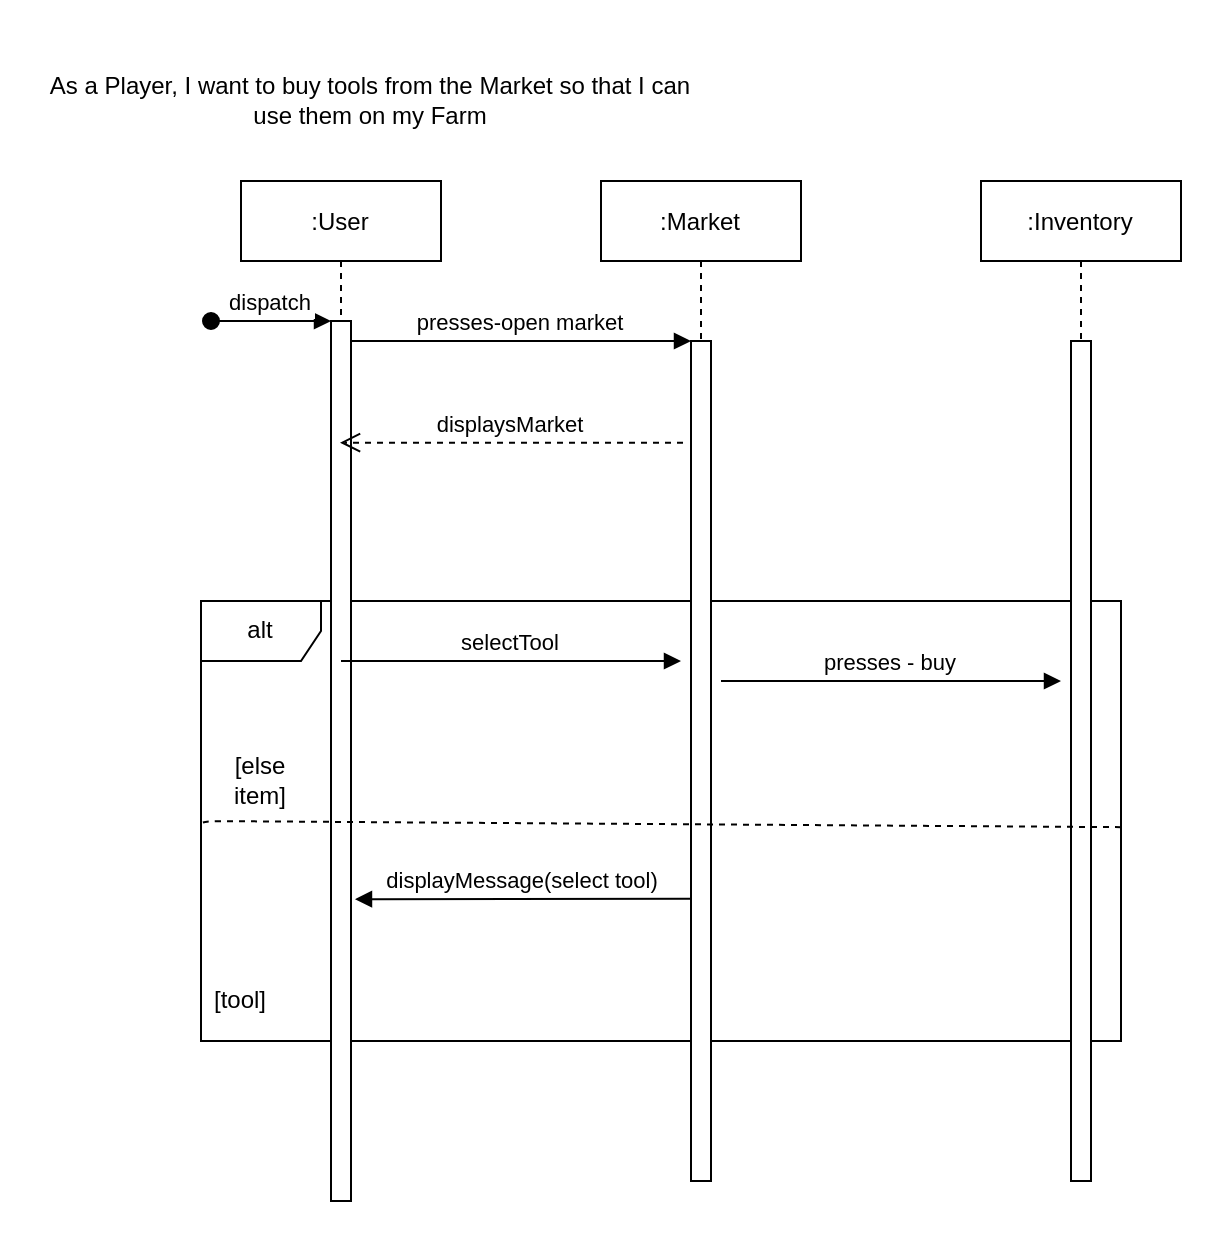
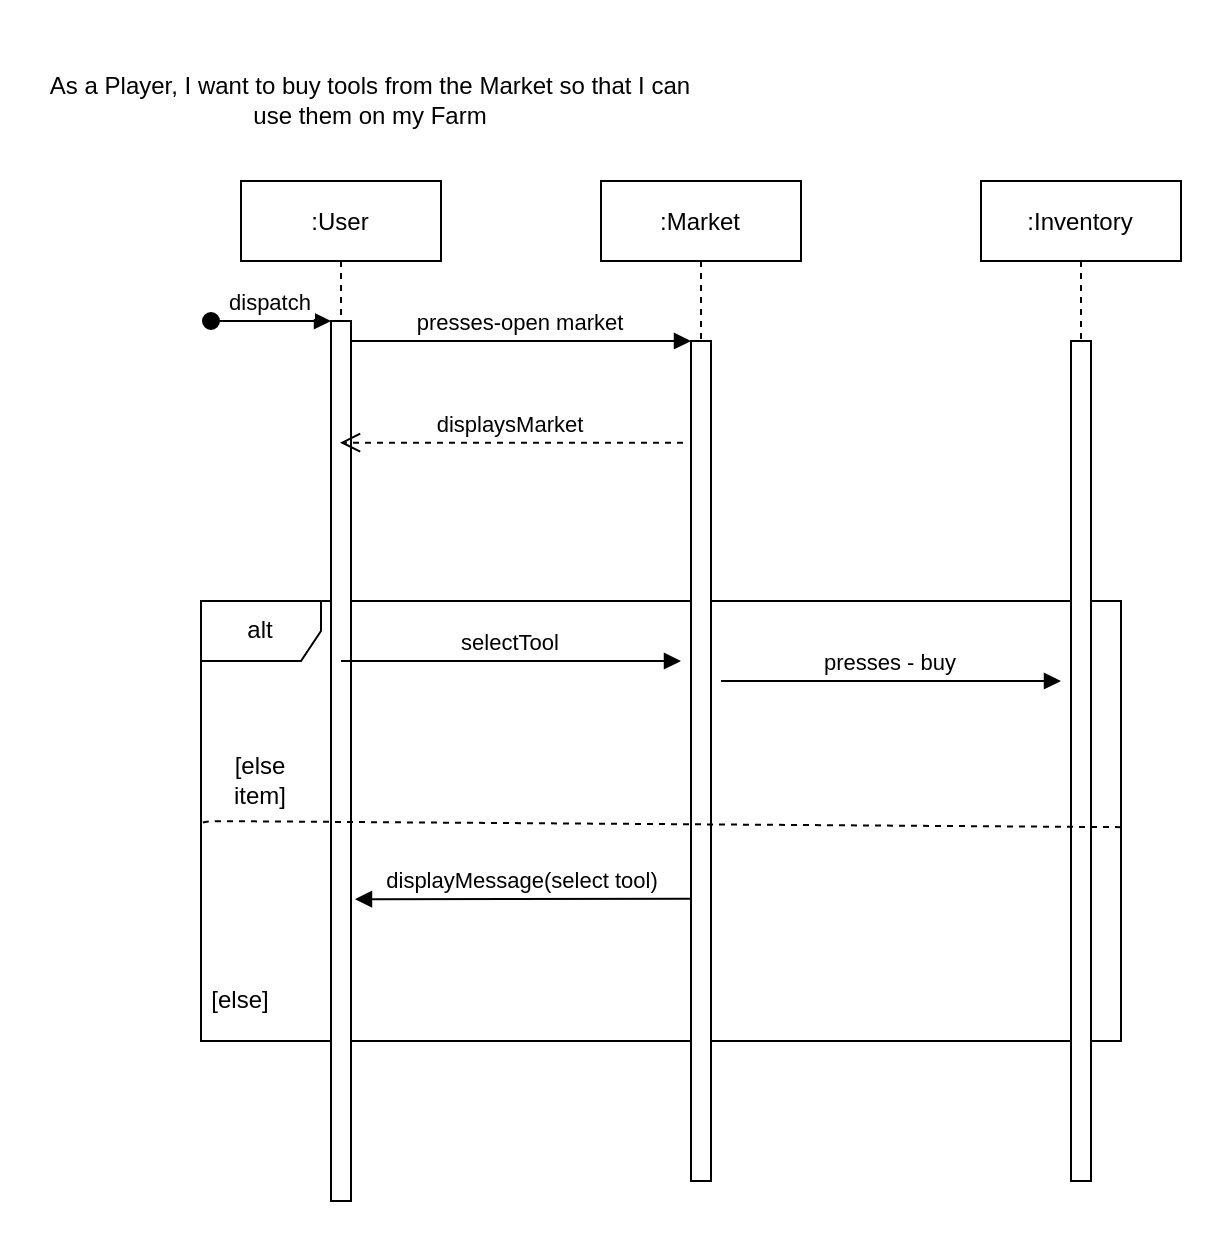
(241, 1001) -> (241, 1001)
